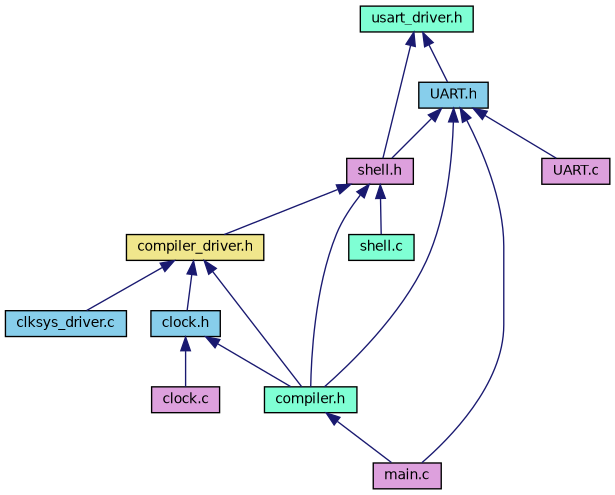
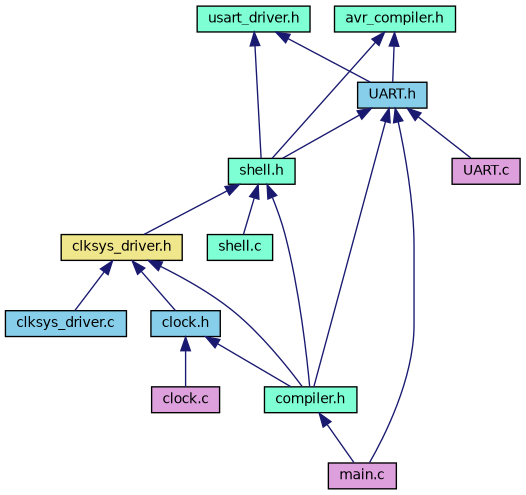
none -> (395, 19)
(380, 171) -> (262, 171)
(195, 247) -> (122, 247)
